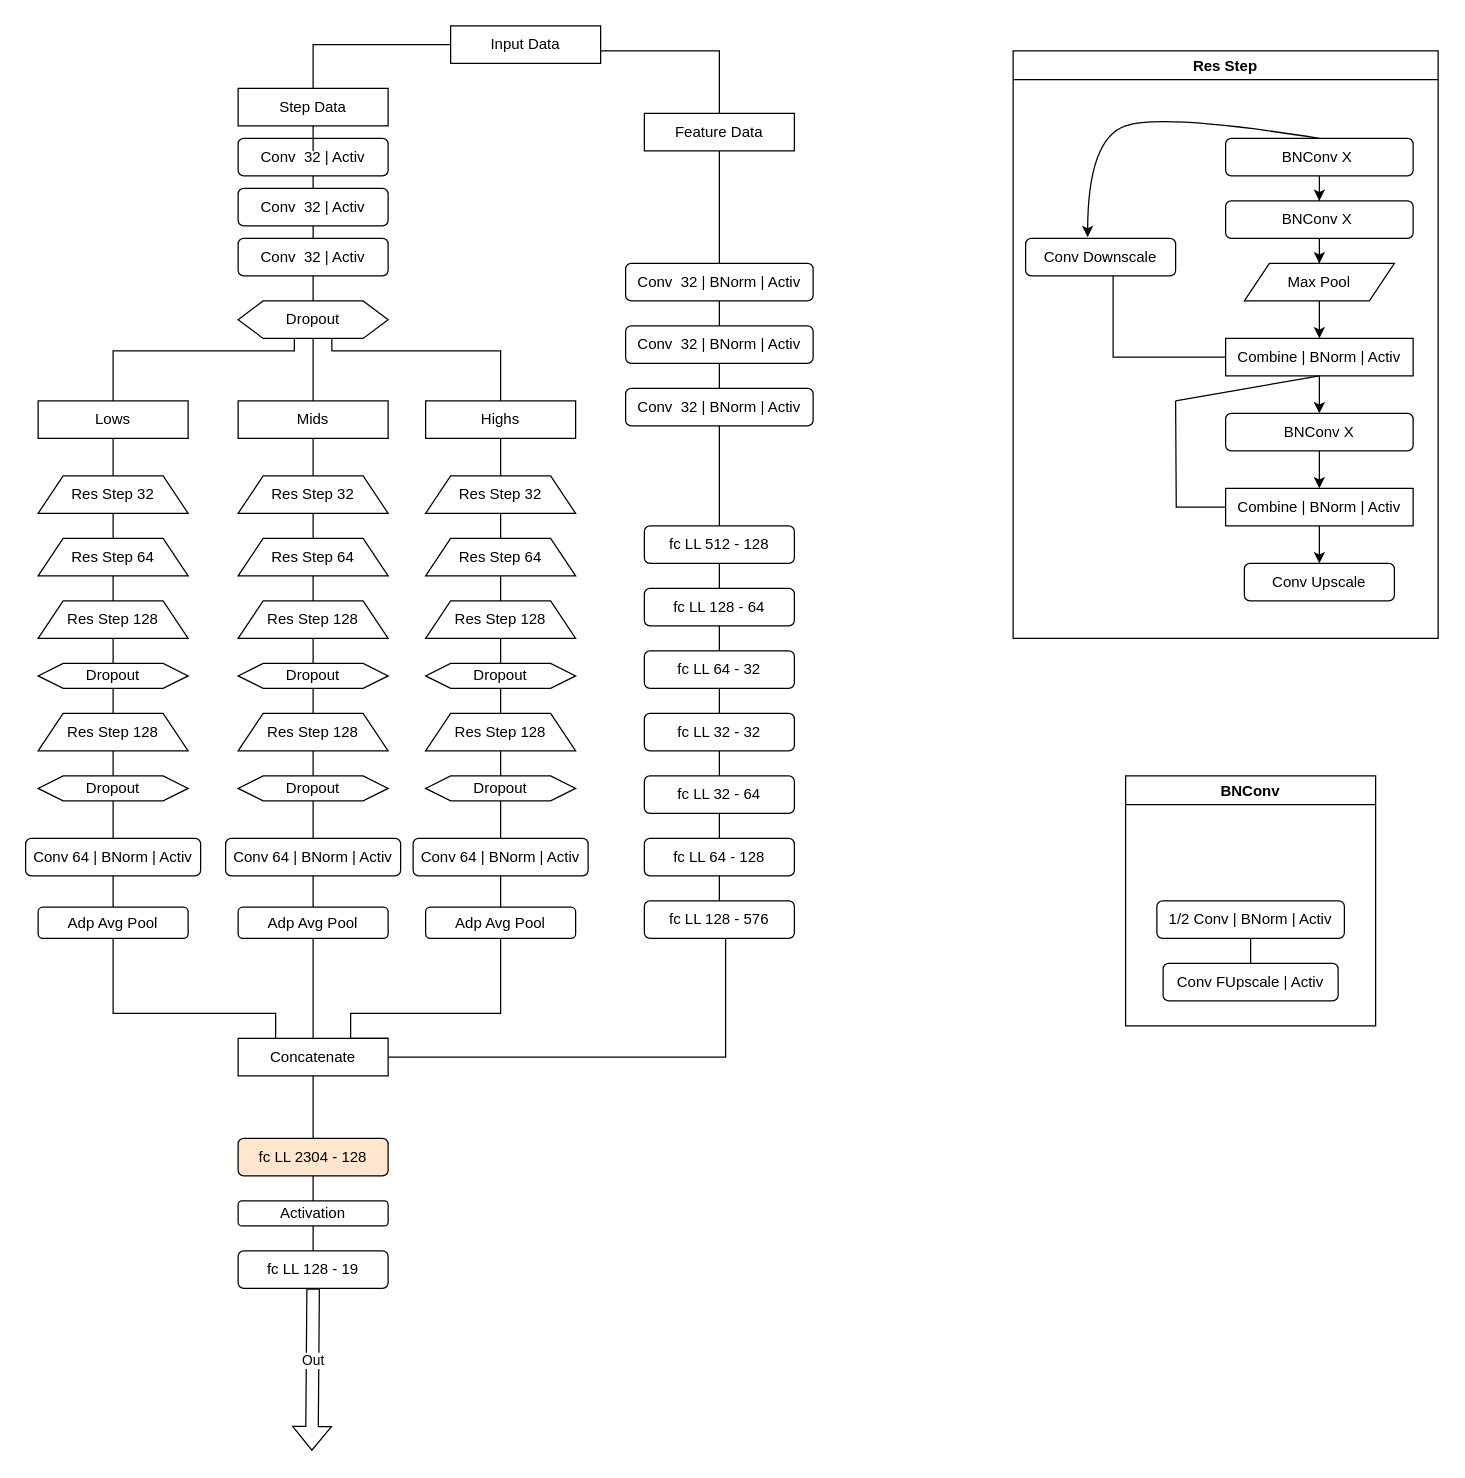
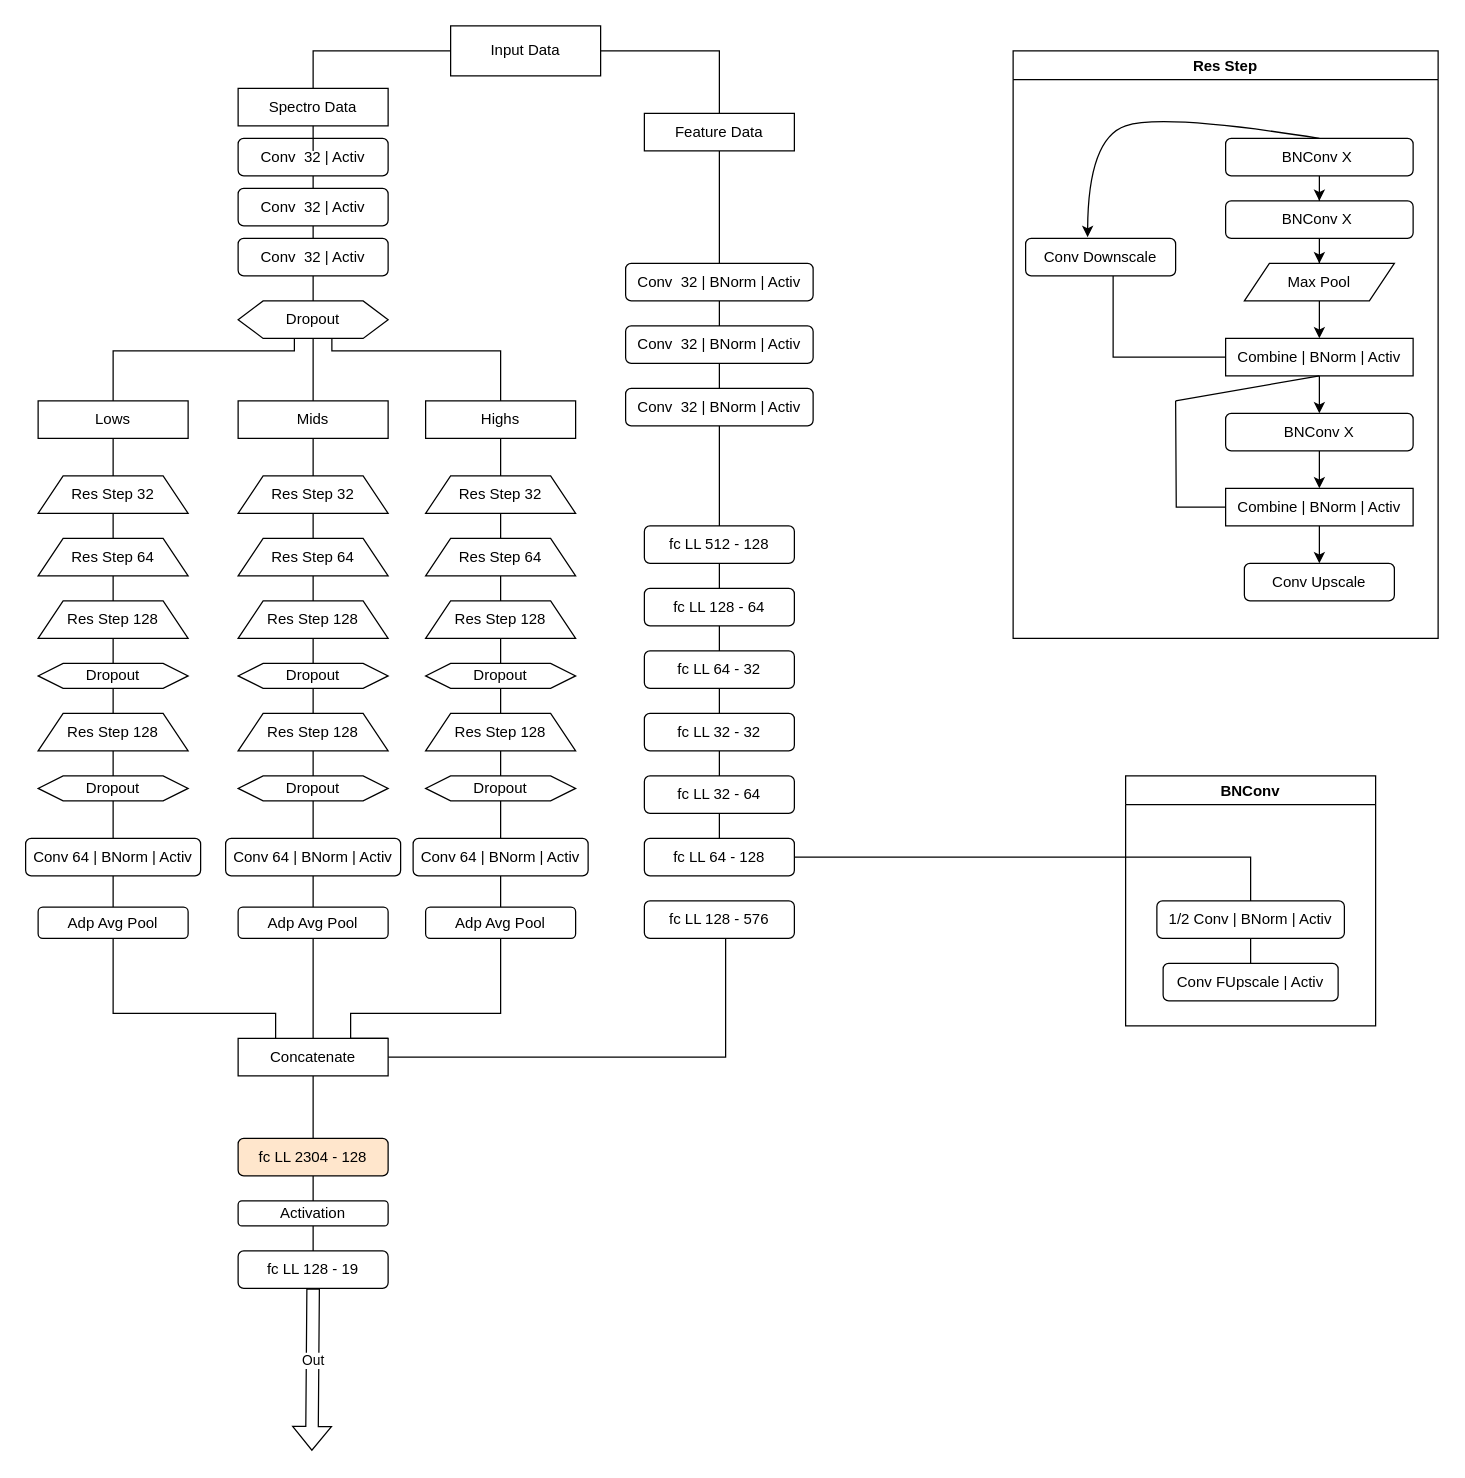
(526, 44) -> (526, 51)
(313, 107) -> (313, 107)
(719, 889) -> (1044, 857)
